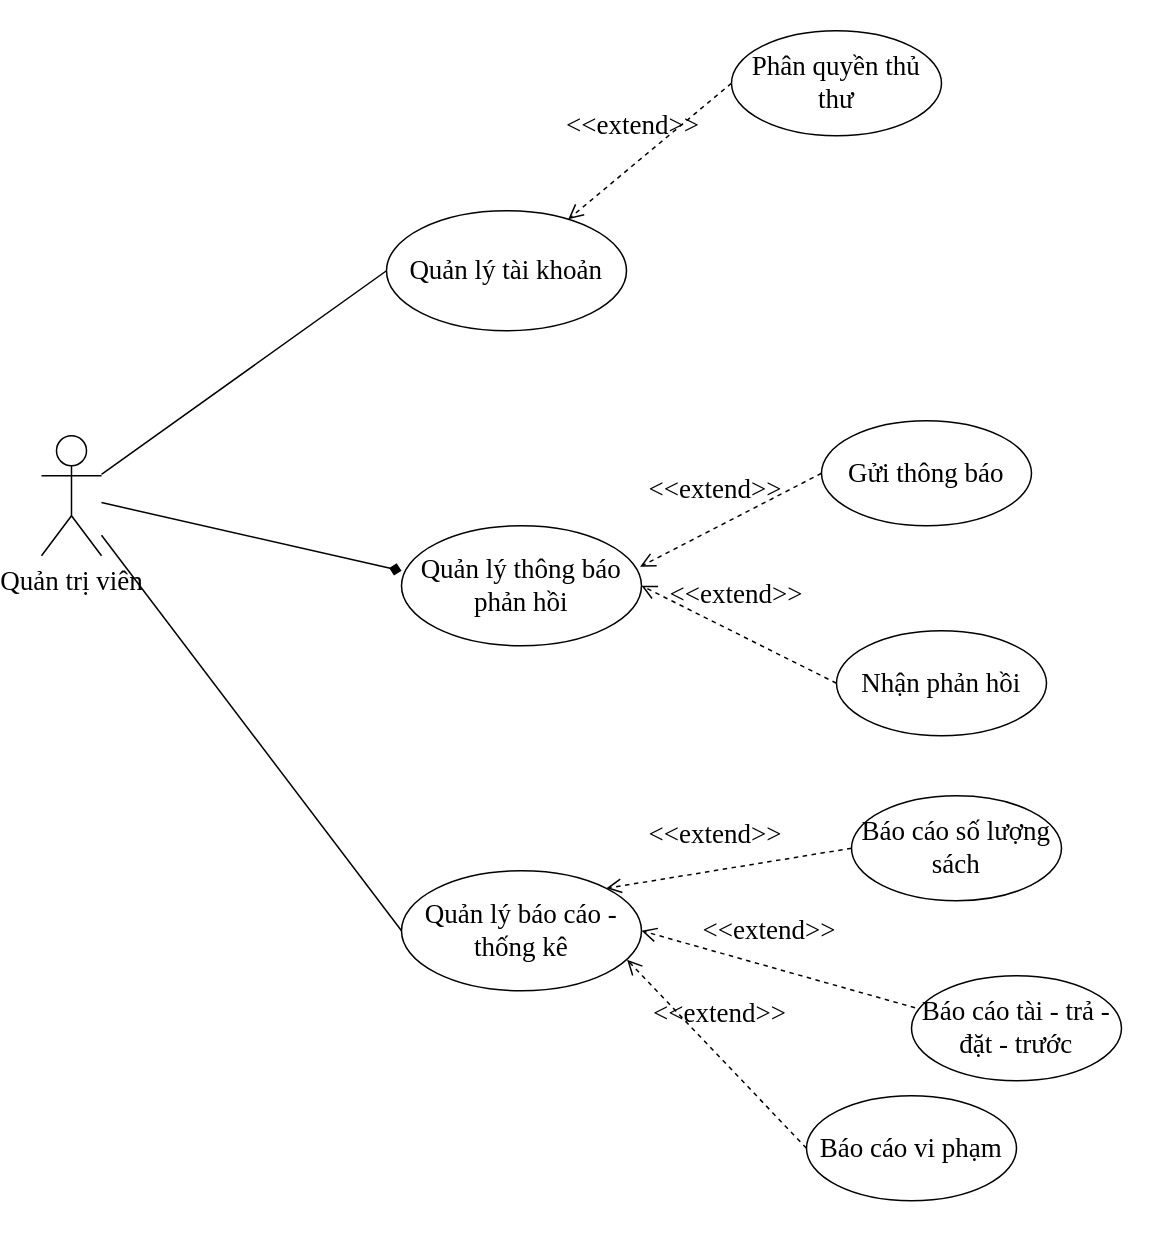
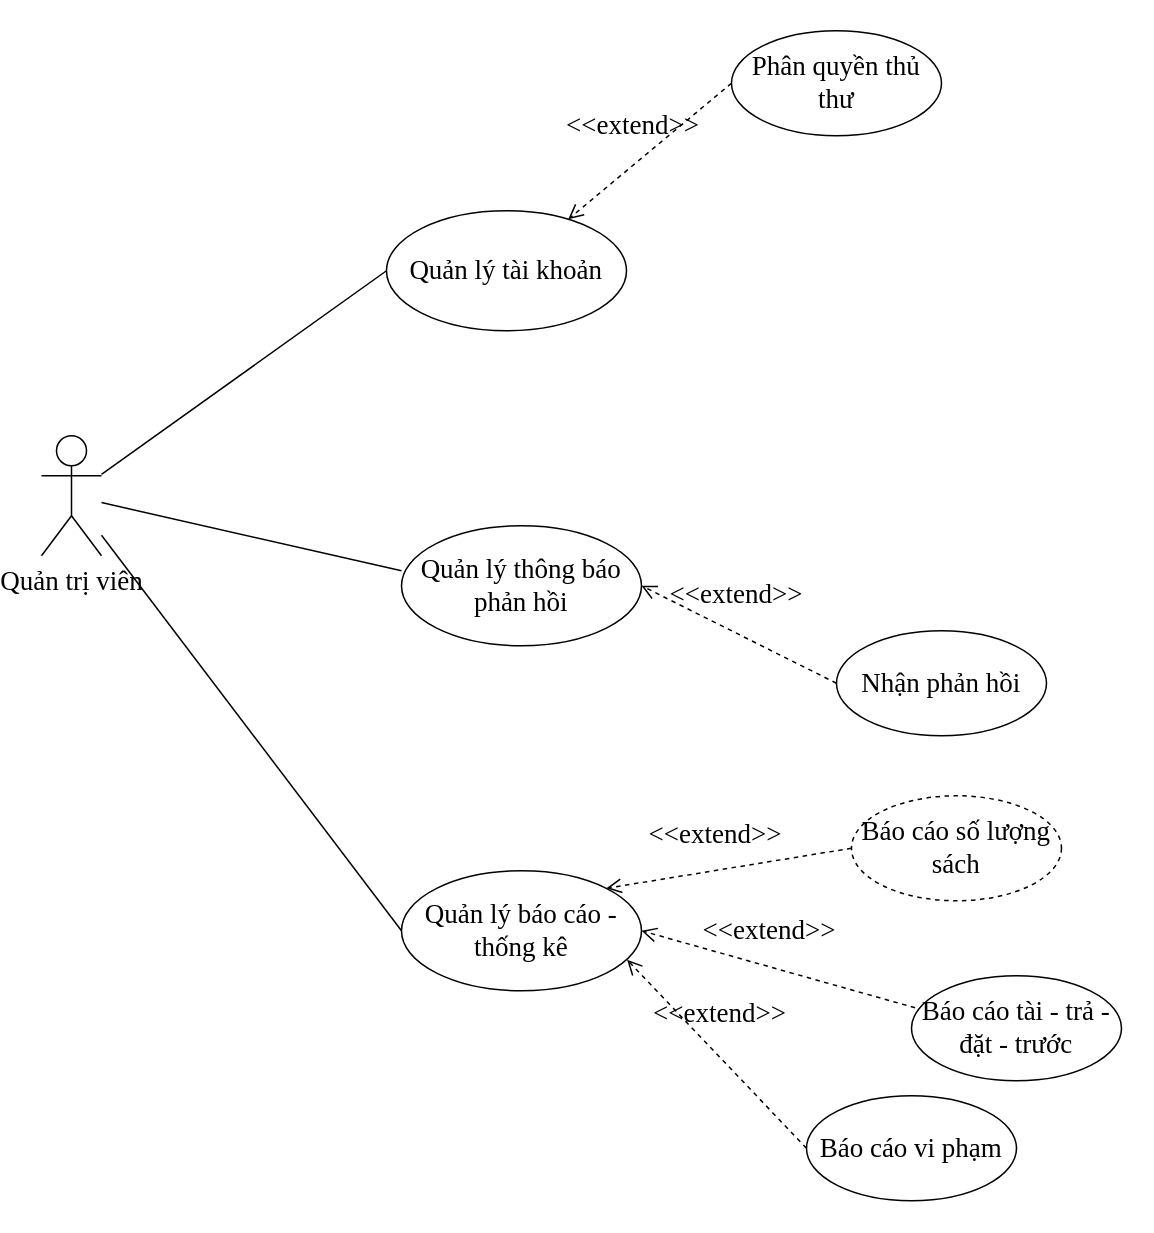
(926, 473) -> none
(732, 519) -> none
(389, 568) -> (394, 569)
(956, 848) -> (956, 848)
